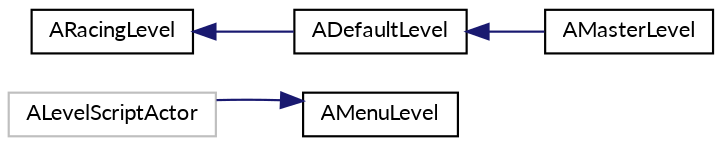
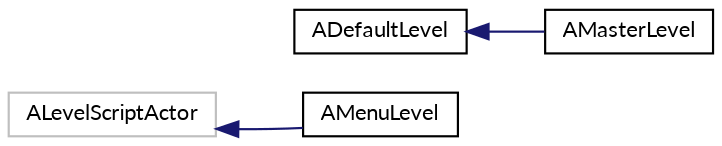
(112, 32) -> none
(249, 100) -> (271, 129)
